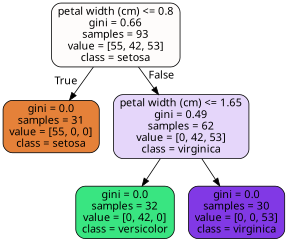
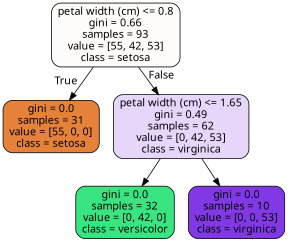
(237, 212) -> (237, 212)
